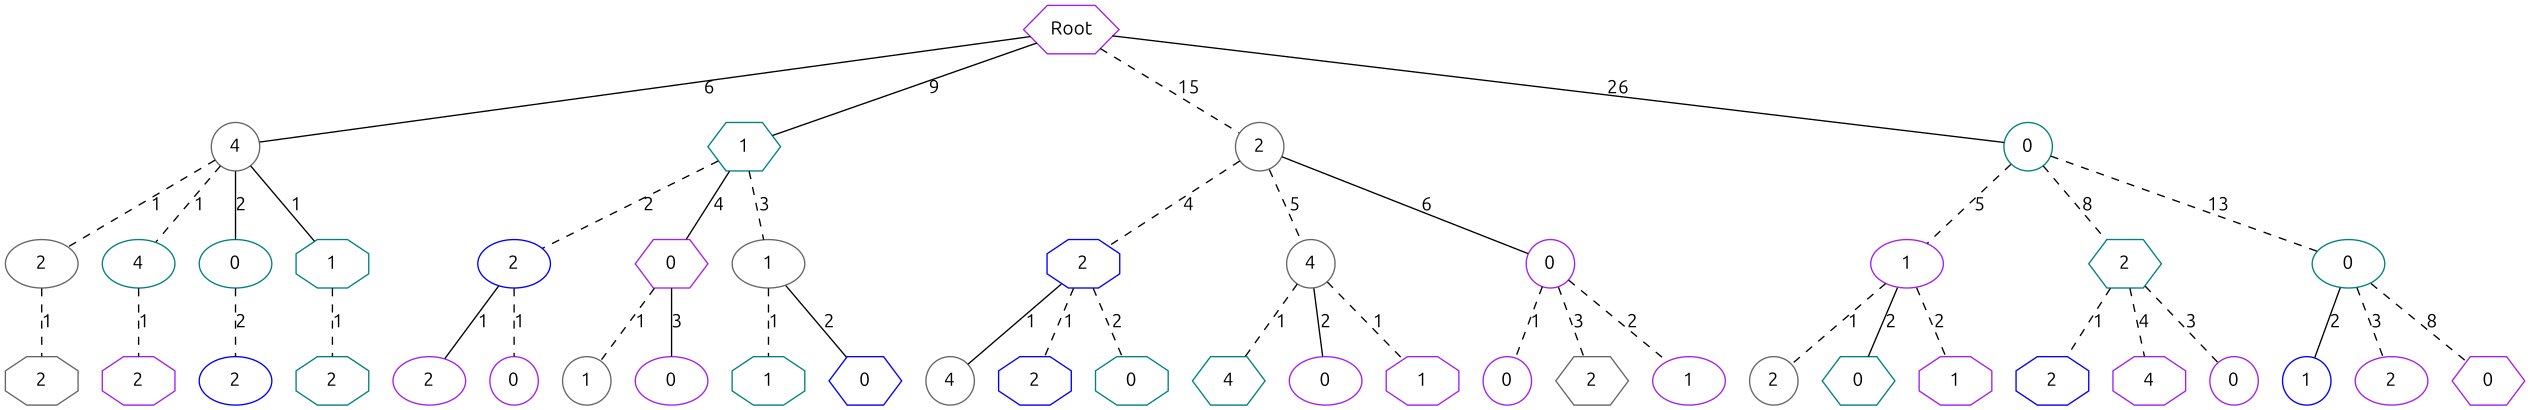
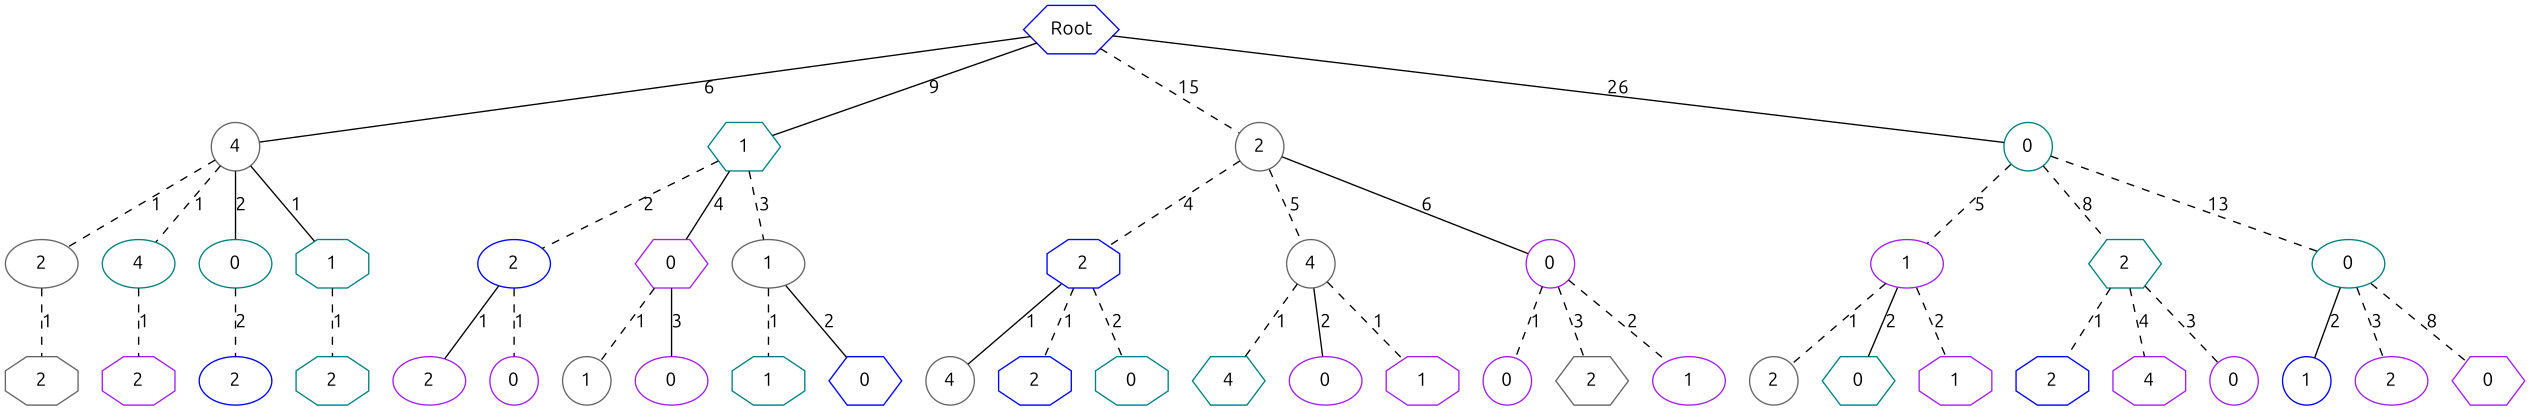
(1071, 30) -> (1071, 30)
